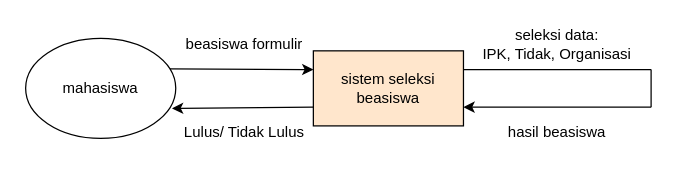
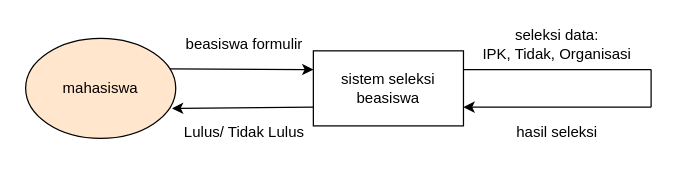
(101, 88) -> (101, 88)
(388, 88) -> (388, 88)
(557, 132) -> (557, 132)
